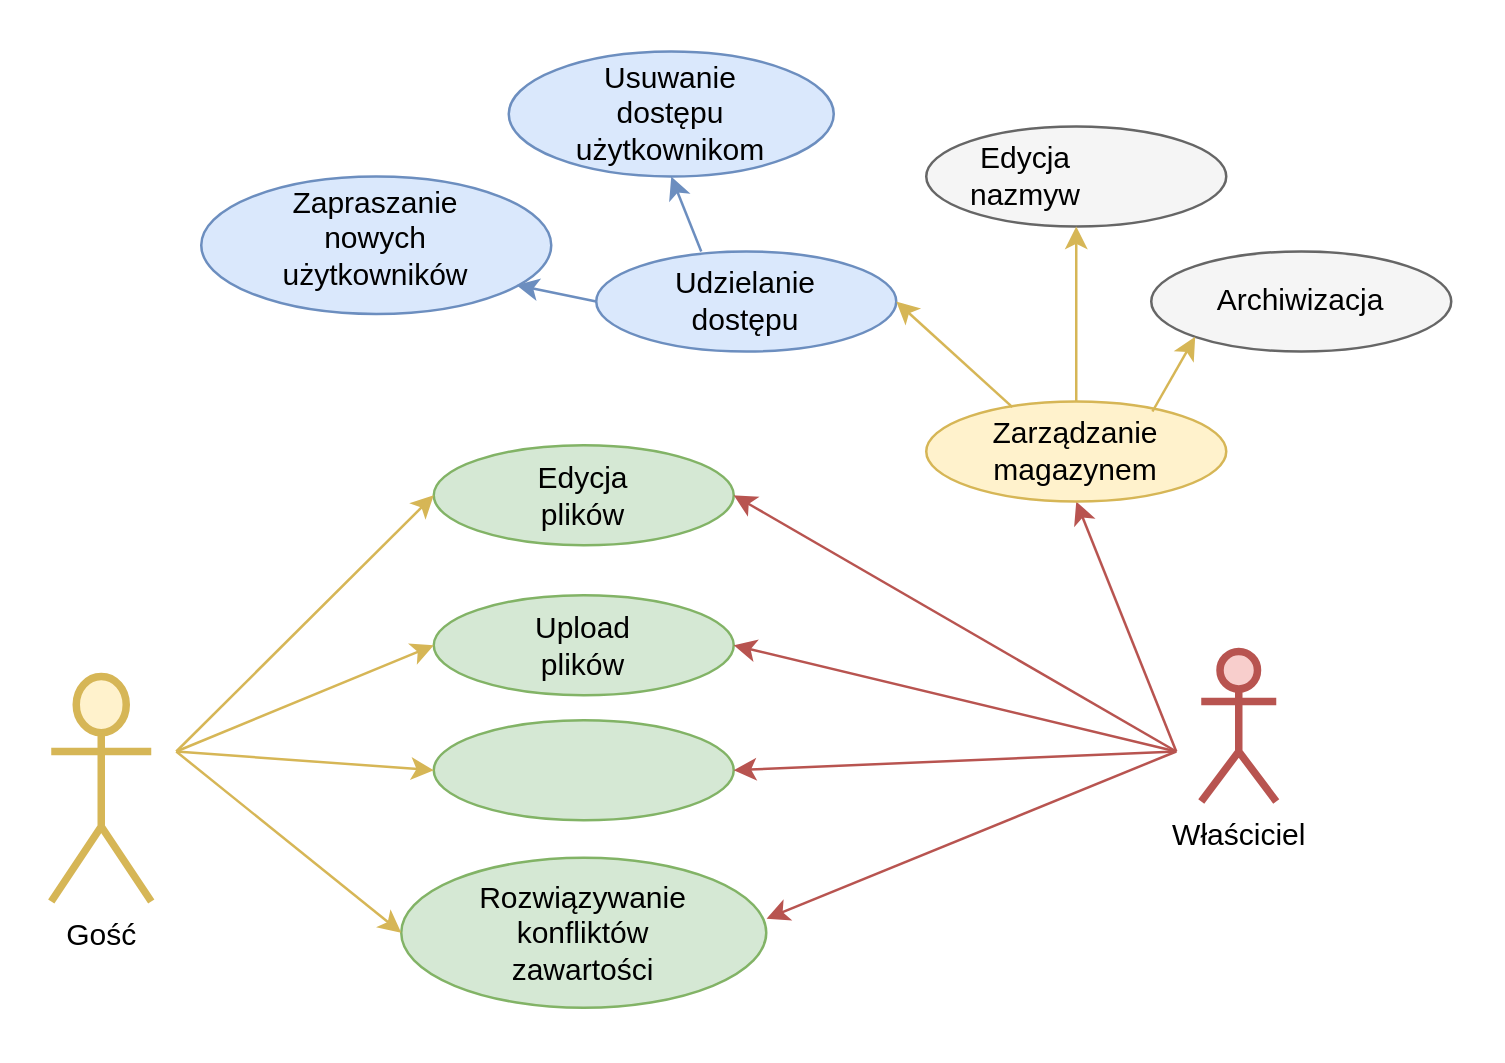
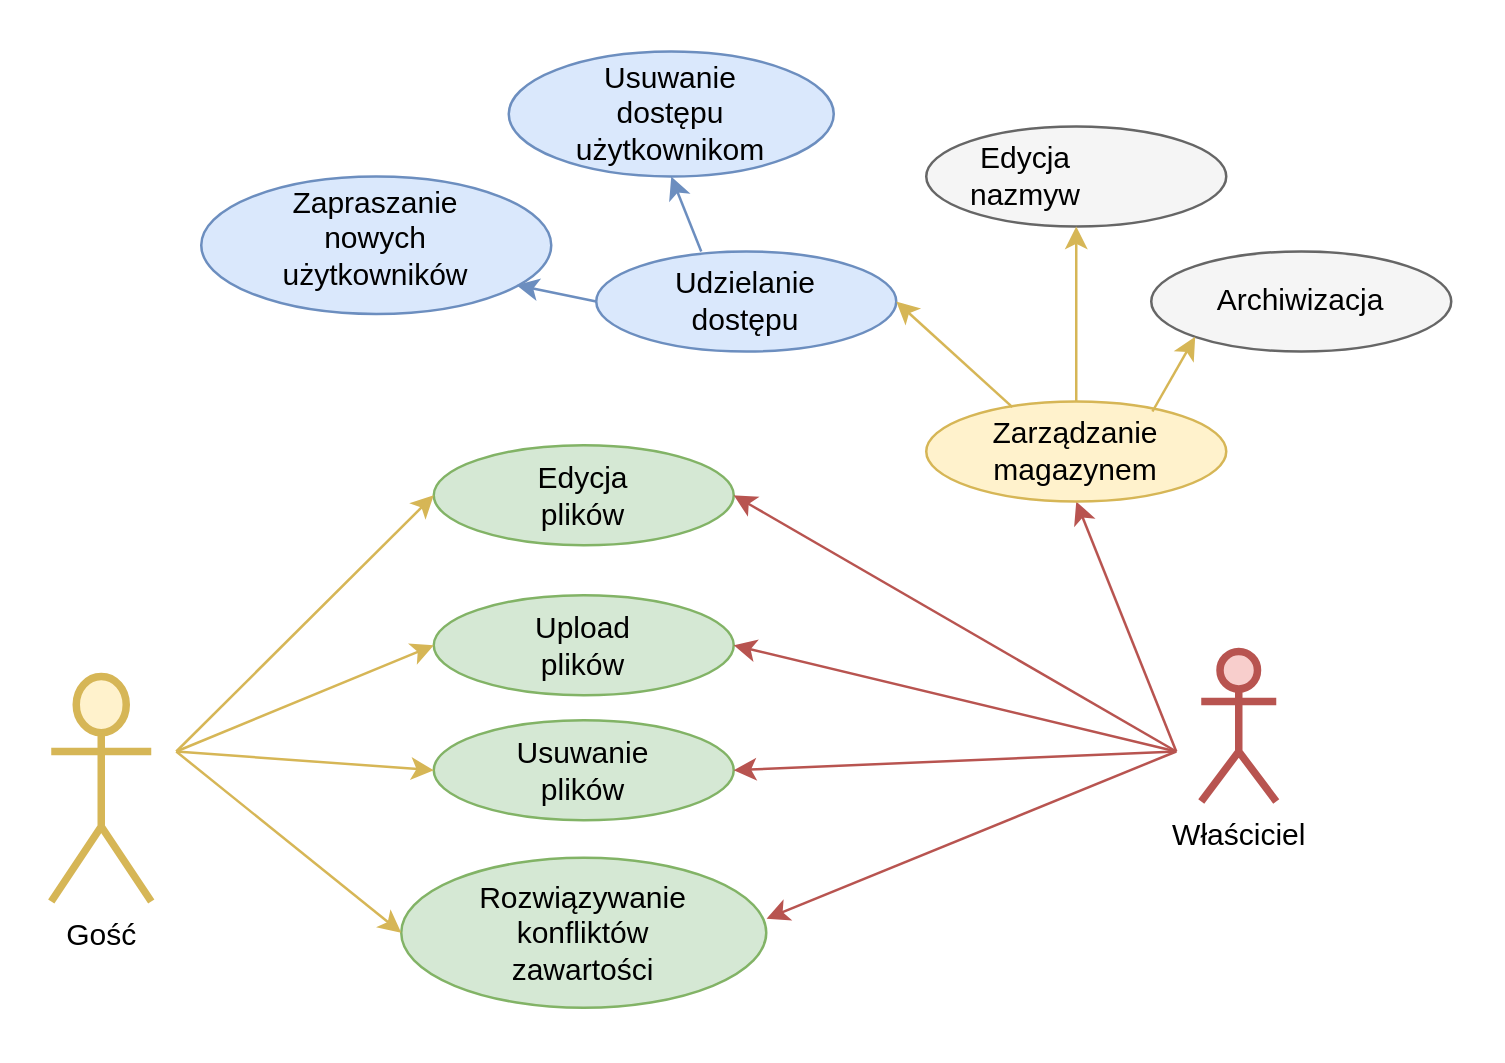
none -> (584, 770)
